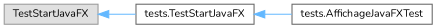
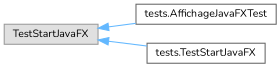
(278, 14) -> (122, 25)
